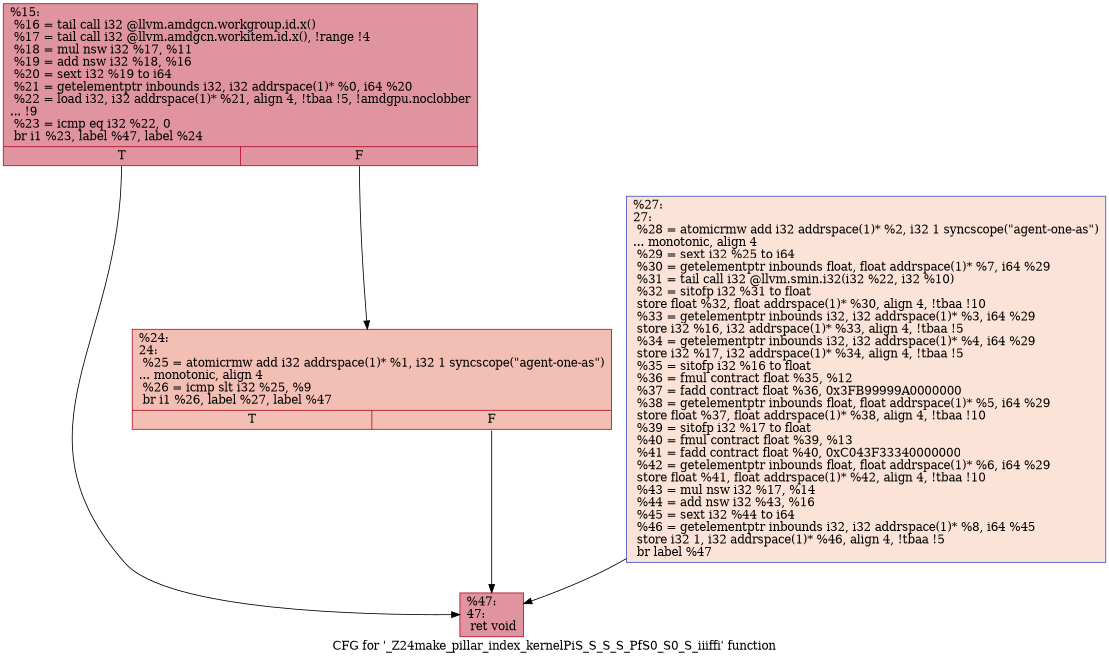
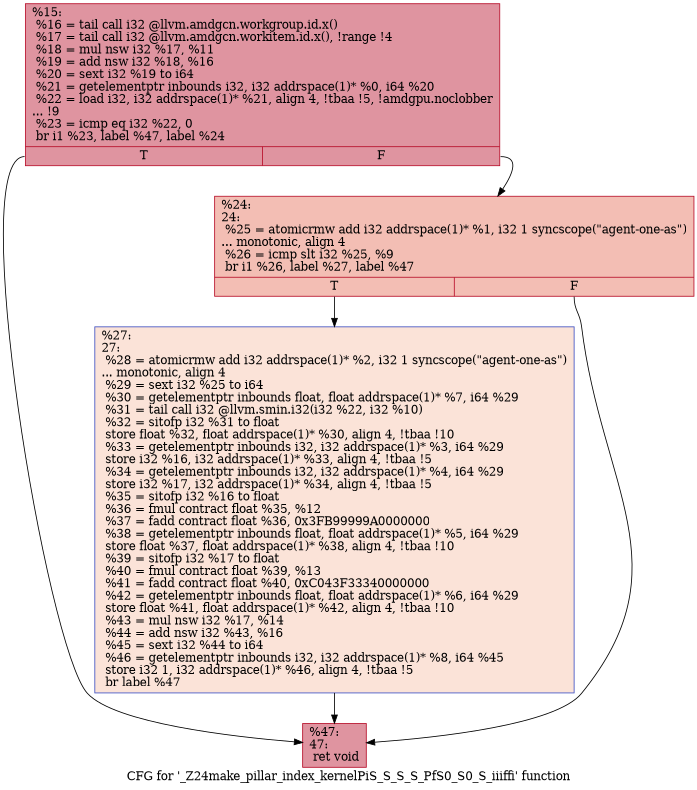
none -> (334, 307)
